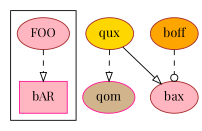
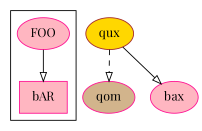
(43, 34) -> (43, 34)
(174, 34) -> none
(43, 61) -> (43, 61)
(174, 97) -> (174, 97)
